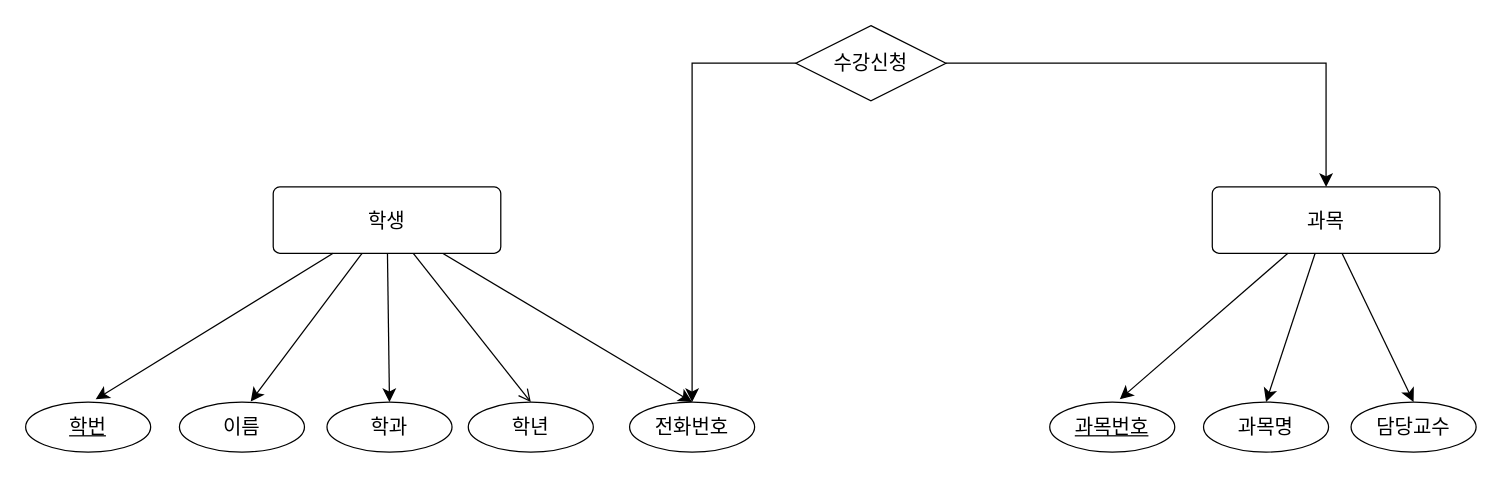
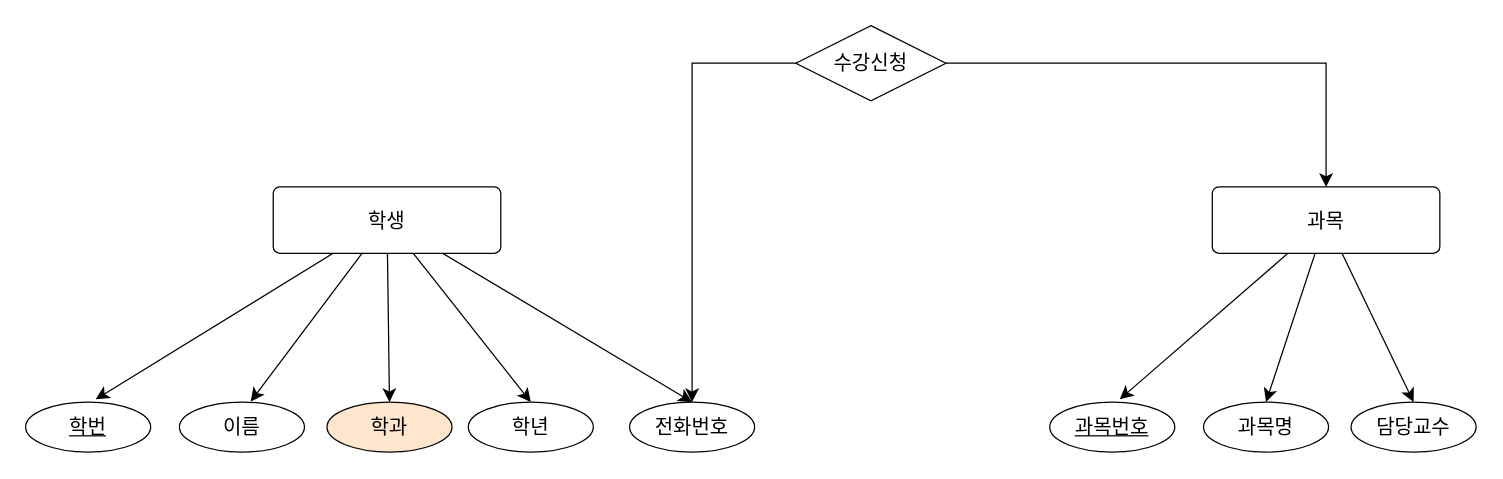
(525, 395) -> (523, 393)
(389, 427) -> (389, 427)
